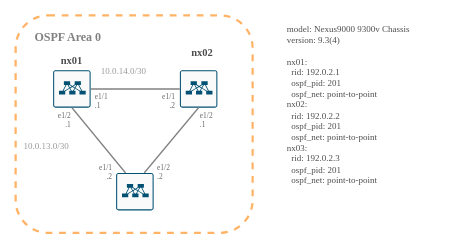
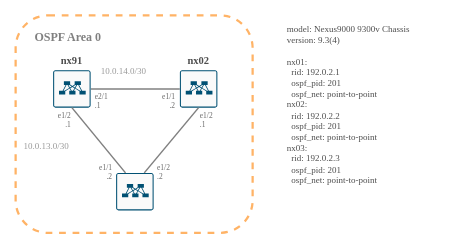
(202, 54) -> (198, 61)
(72, 61) -> (72, 61)
(105, 101) -> (105, 101)
